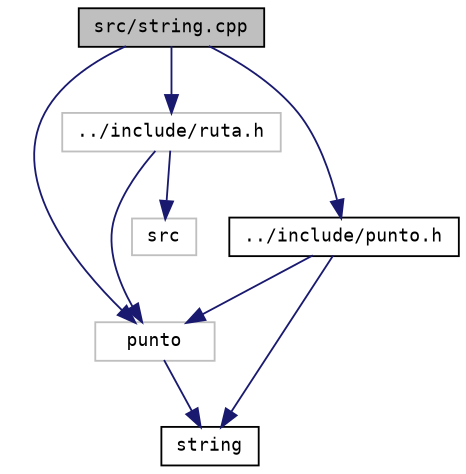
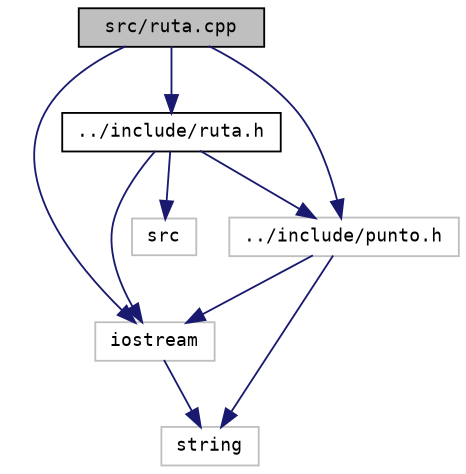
(171, 28) -> (171, 28)
(171, 132) -> (171, 132)
none -> (250, 180)
(344, 237) -> (344, 237)
(155, 342) -> (155, 342)
(210, 446) -> (210, 446)
